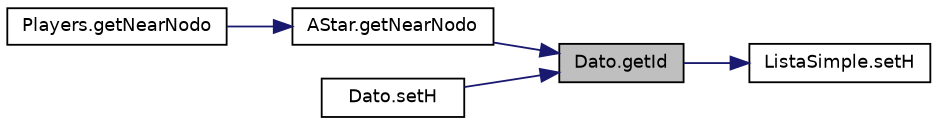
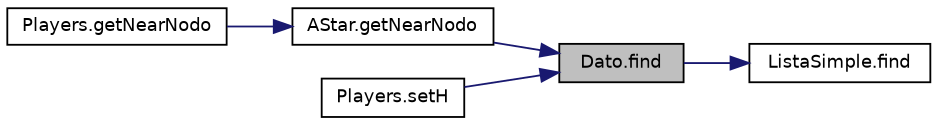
(621, 63) -> (621, 63)
(840, 63) -> (840, 63)
(393, 98) -> (393, 98)
